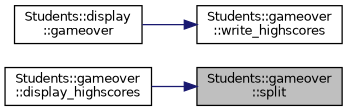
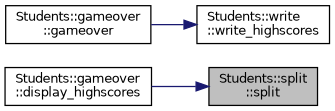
(78, 25) -> (78, 25)
(270, 25) -> (263, 25)
(270, 86) -> (263, 86)
